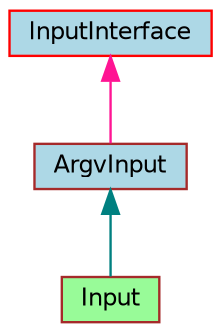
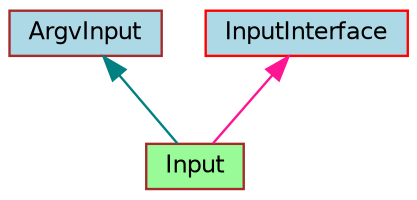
(111, 112) -> (243, 109)
